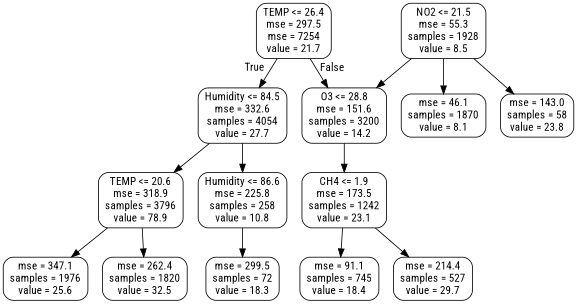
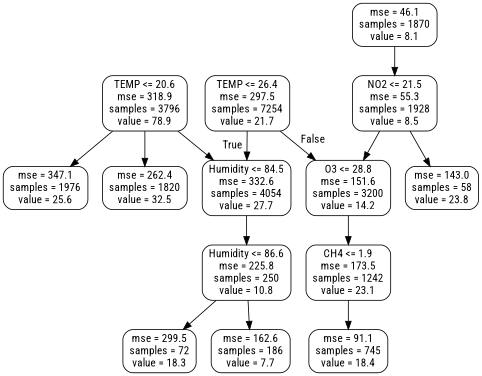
(294, 31) -> (247, 103)
(444, 72) -> (395, 57)
(195, 155) -> (192, 143)
(243, 200) -> (247, 273)
(433, 279) -> none
none -> (251, 351)
